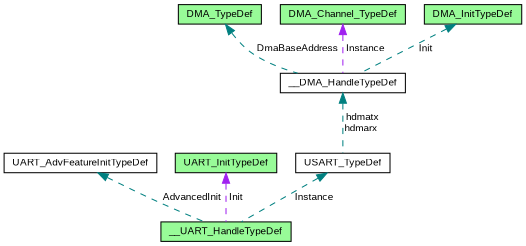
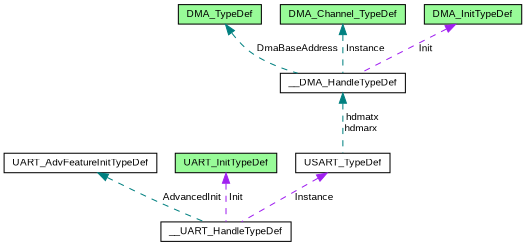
(403, 51) -> (403, 51)
(343, 54) -> (343, 54)
(280, 200) -> (280, 200)
(226, 232) -> (226, 232)
